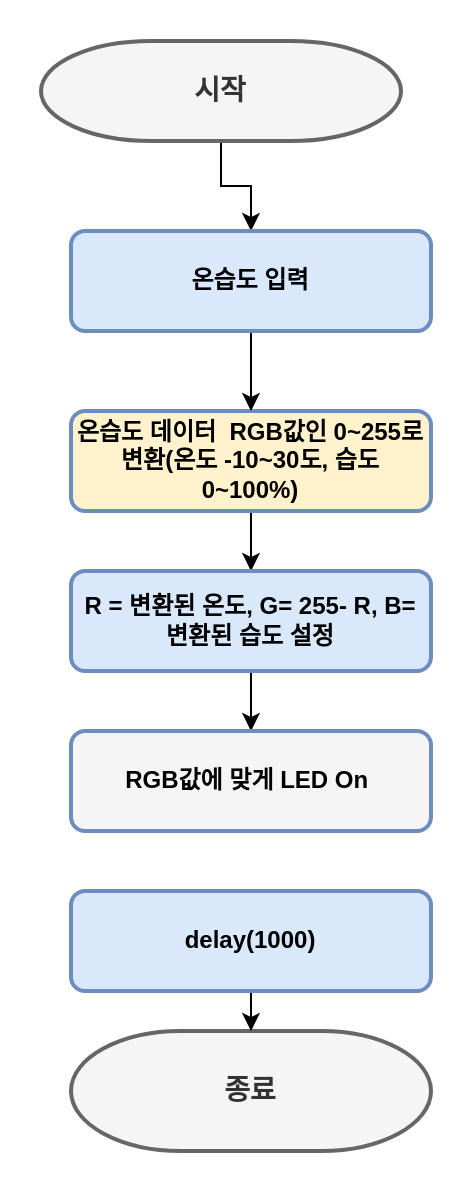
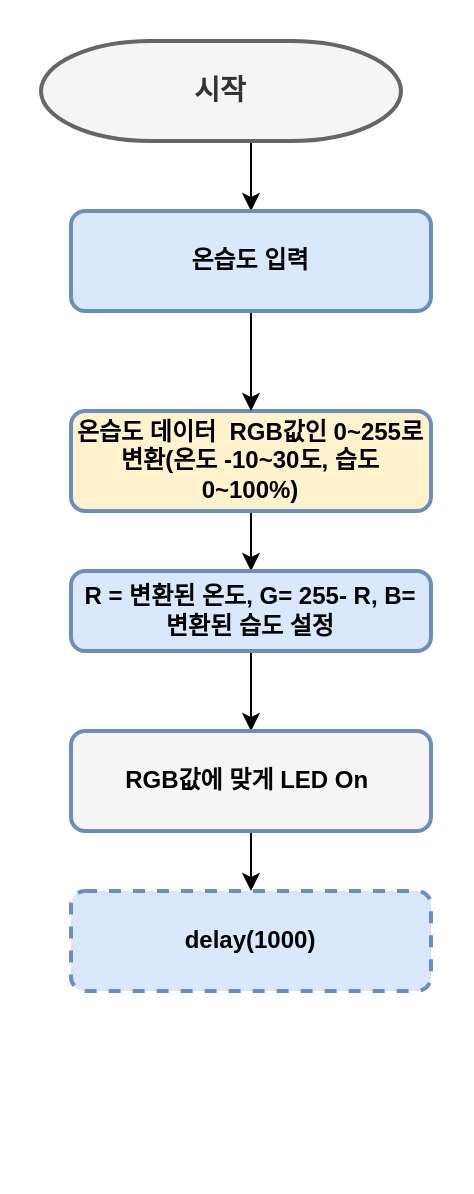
(251, 281) -> (251, 261)
(251, 621) -> (251, 611)
none -> (251, 854)
(251, 941) -> (251, 941)
(251, 1004) -> none
(251, 1091) -> none
